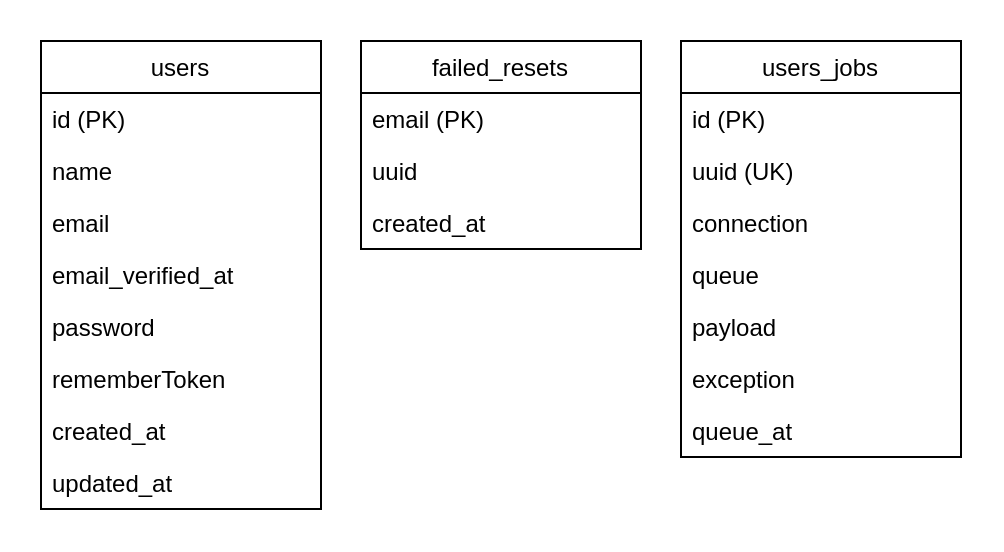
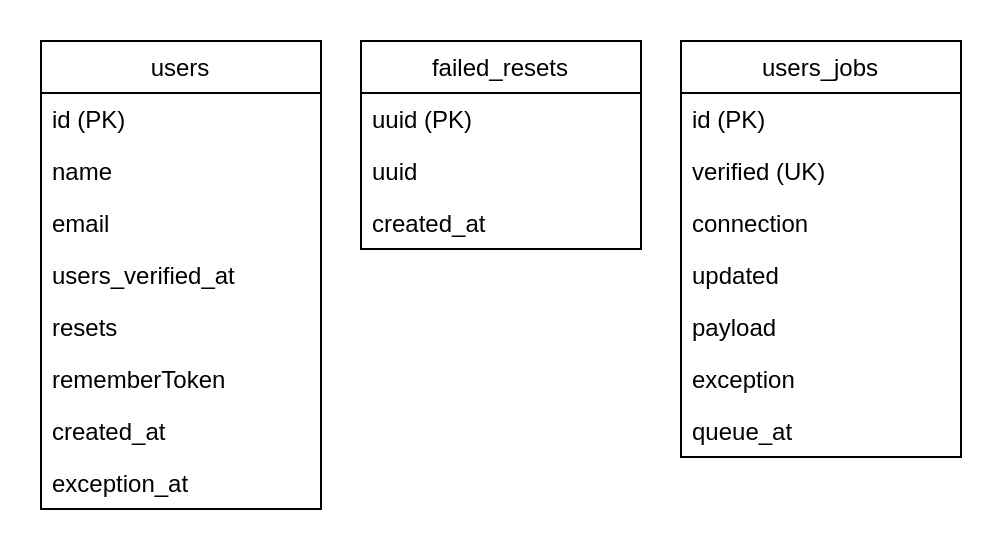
(430, 120) -> (426, 120)
(746, 172) -> (770, 172)
(154, 276) -> (160, 276)
(726, 276) -> (739, 276)
(106, 328) -> (92, 328)
(119, 484) -> (130, 484)
